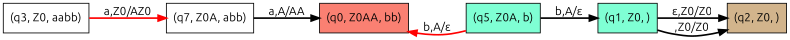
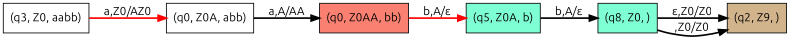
(210, 18) -> (210, 18)
(628, 18) -> (628, 18)
(757, 18) -> (757, 18)
(441, 35) -> (433, 18)
